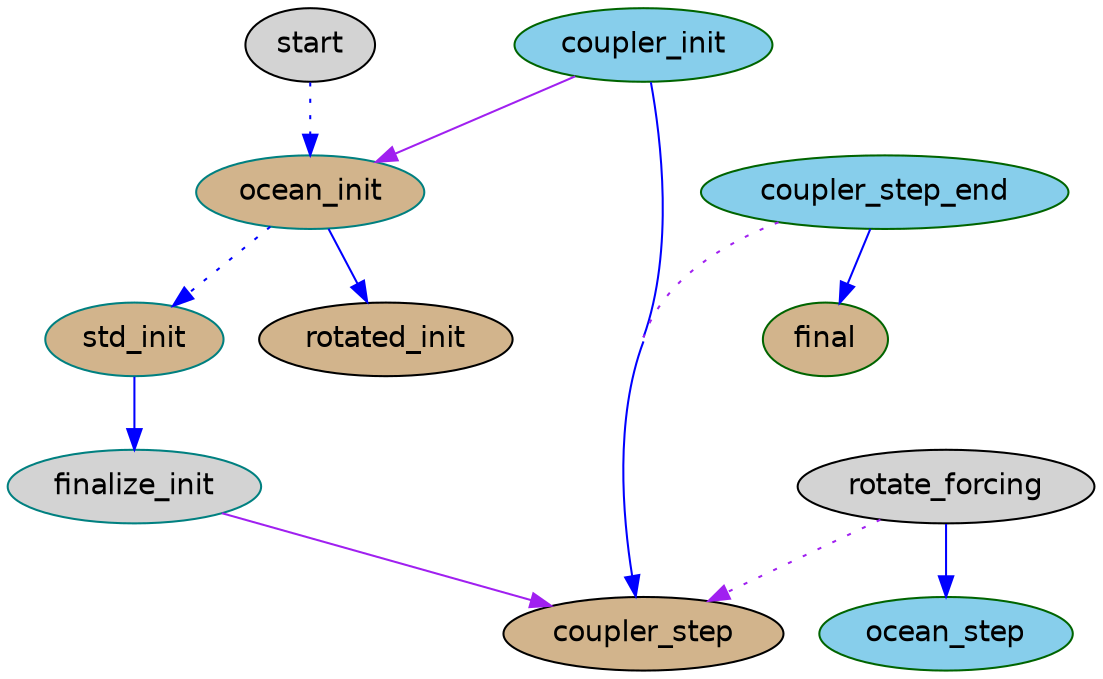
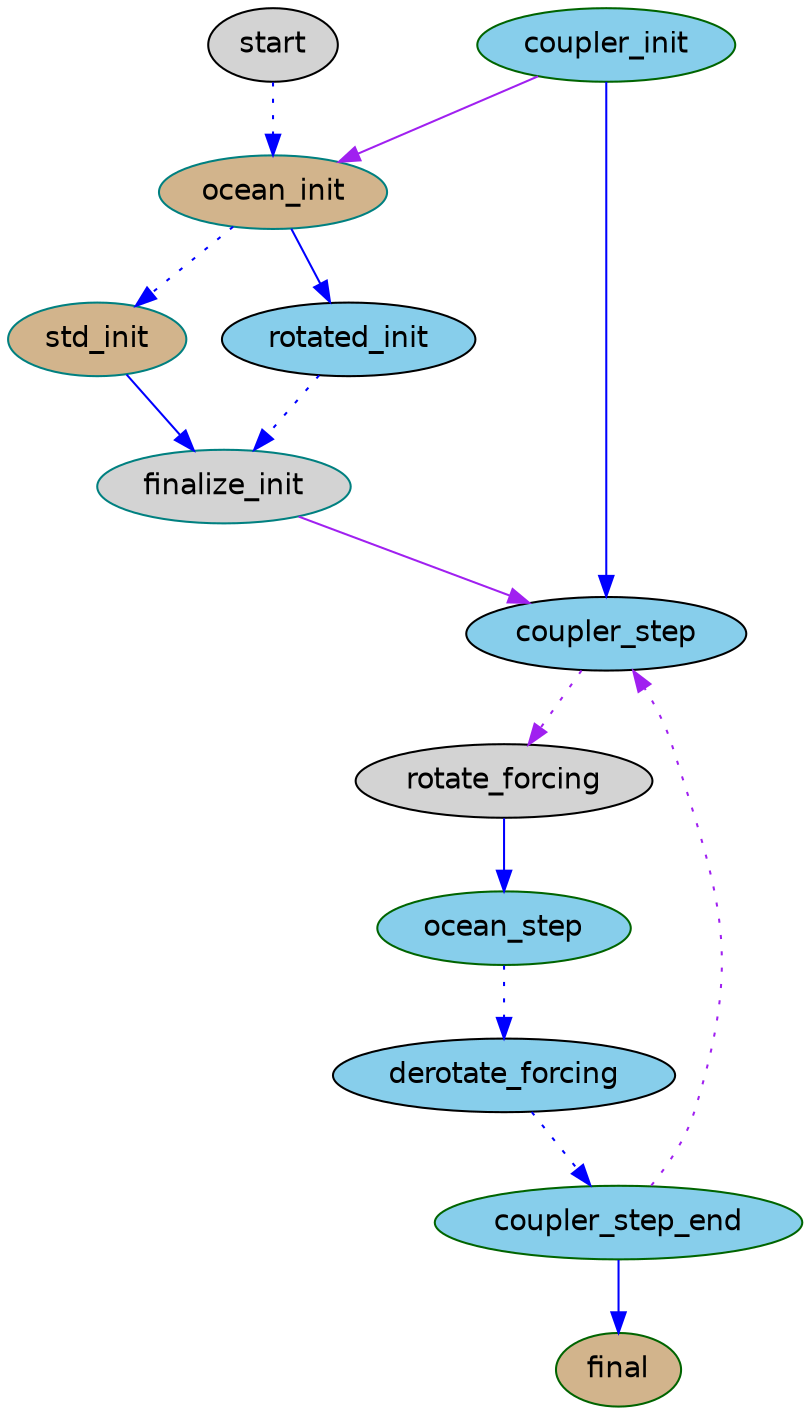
(386, 339) -> (349, 339)
none -> (293, 405)
(804, 556) -> (561, 699)
(643, 634) -> (606, 634)
none -> (504, 1075)
